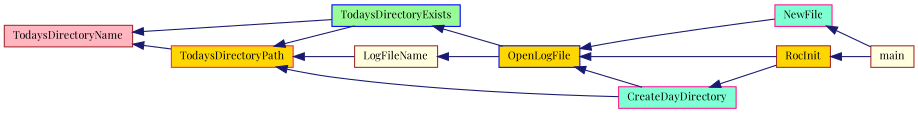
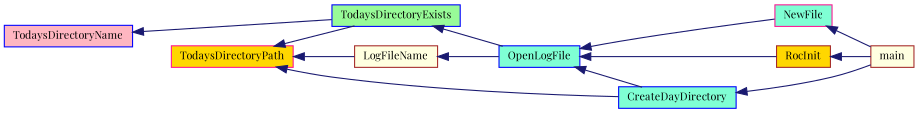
(68, 36) -> (68, 36)
(157, 47) -> none
(539, 57) -> (539, 57)
(748, 74) -> (810, 82)
(677, 98) -> (677, 98)
